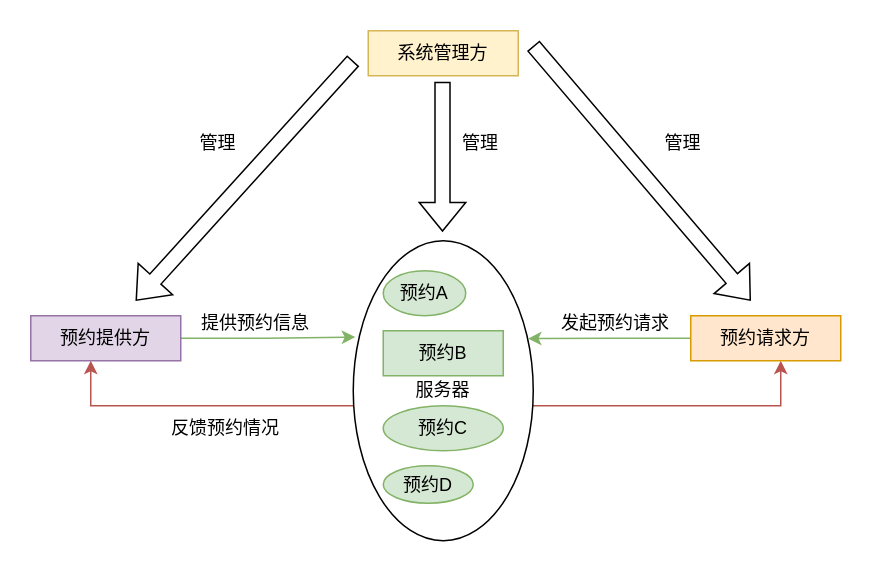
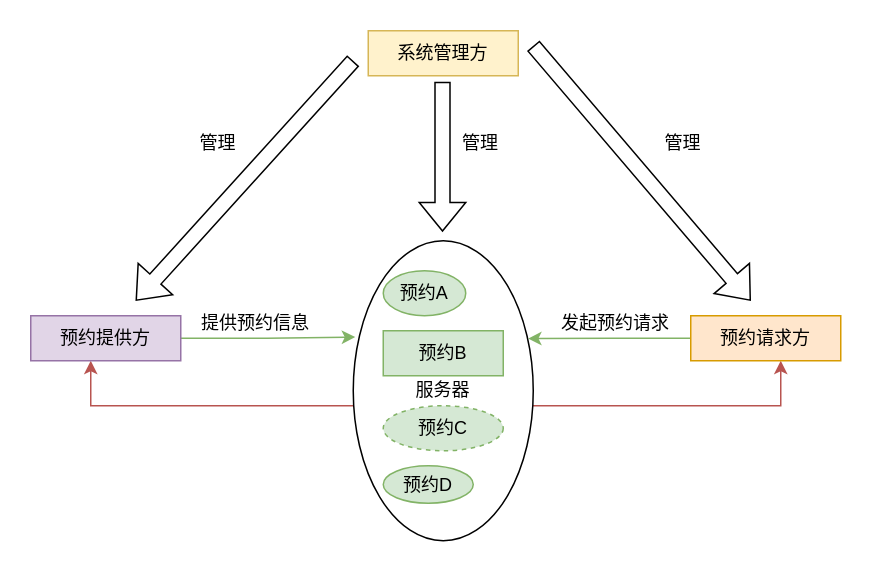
(226, 428) -> none
(443, 428) -> (443, 428)
